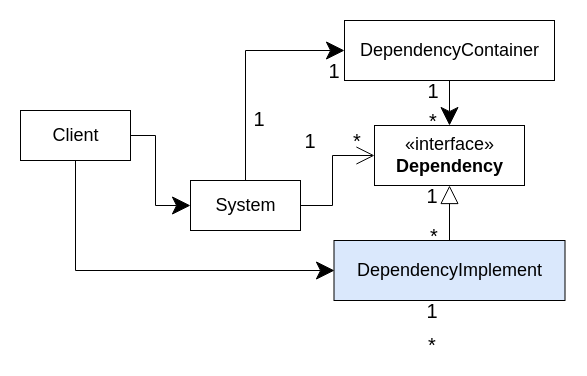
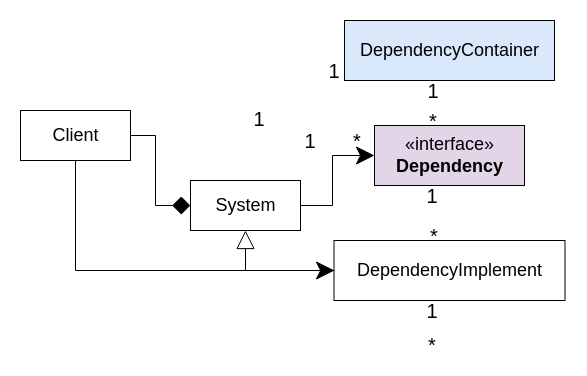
(450, 51) -> (450, 51)
(246, 74) -> none
(450, 101) -> none
(364, 156) -> (359, 156)
(450, 156) -> (450, 156)
(174, 206) -> (172, 206)
(450, 222) -> (246, 259)
(450, 271) -> (450, 271)
